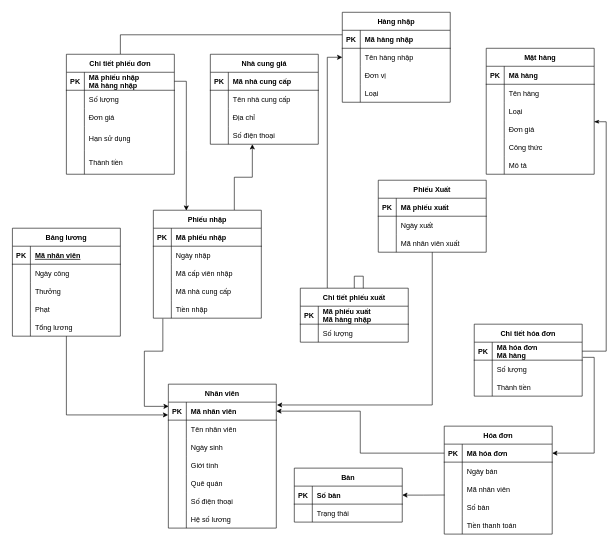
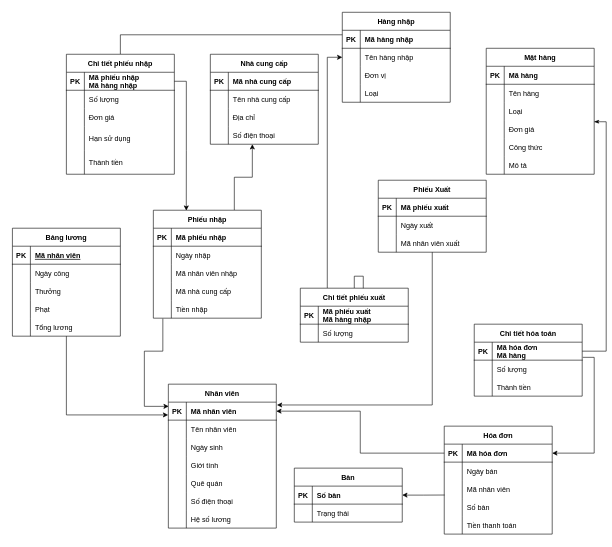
(120, 64) -> (120, 64)
(264, 64) -> (264, 64)
(204, 274) -> (206, 274)
(528, 334) -> (528, 334)
